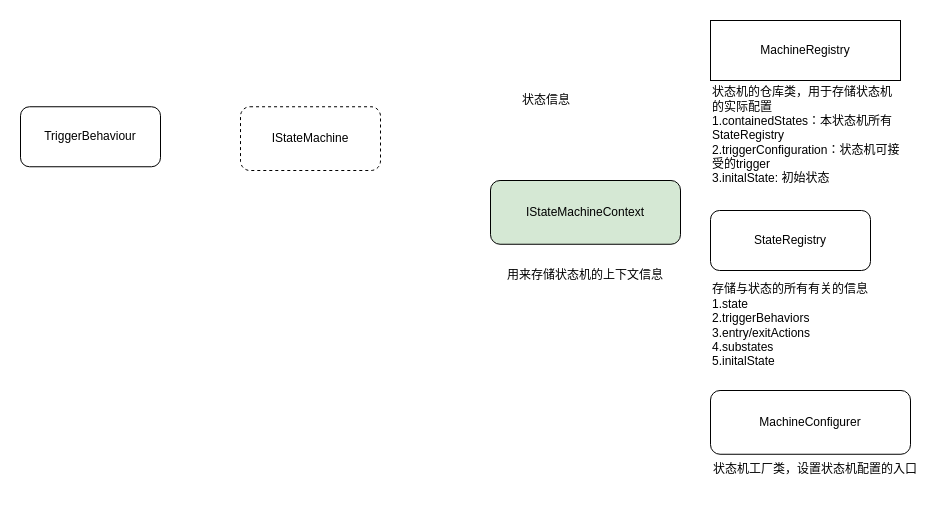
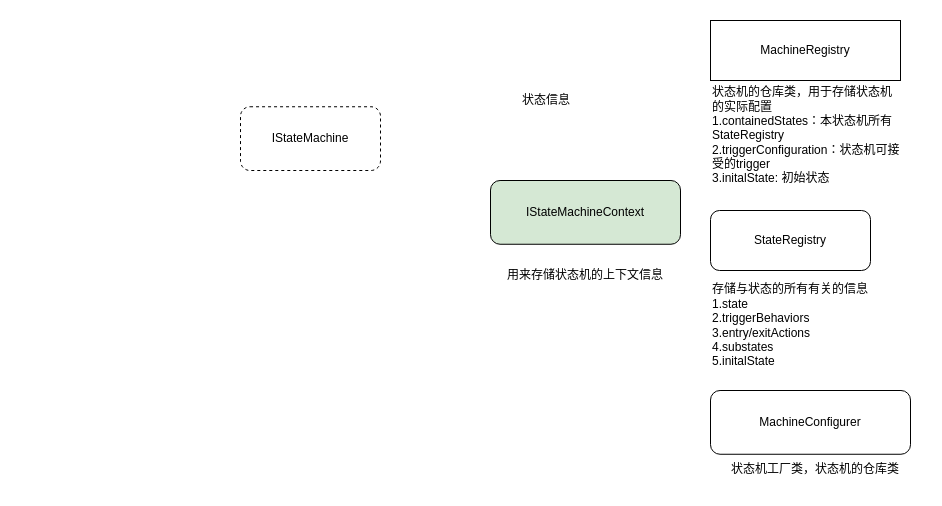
(91, 137) -> none
(816, 470) -> (816, 470)
